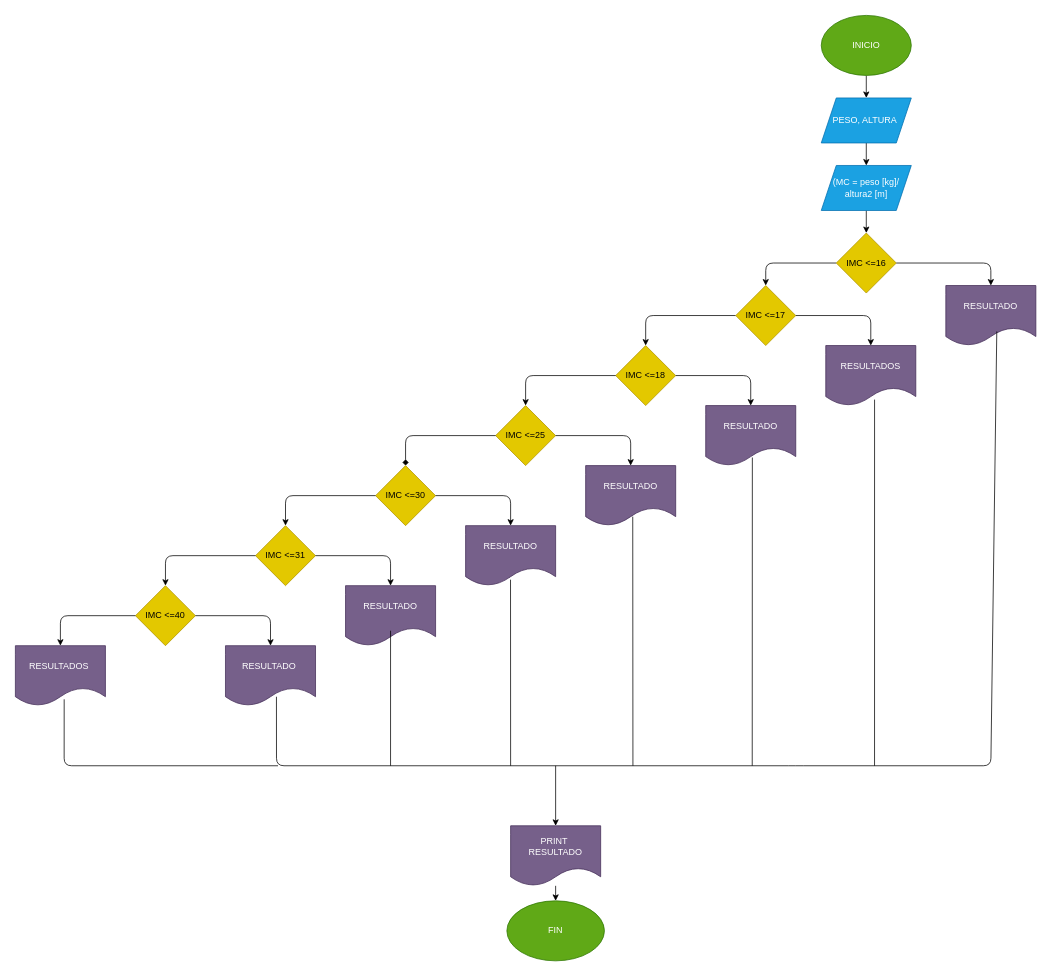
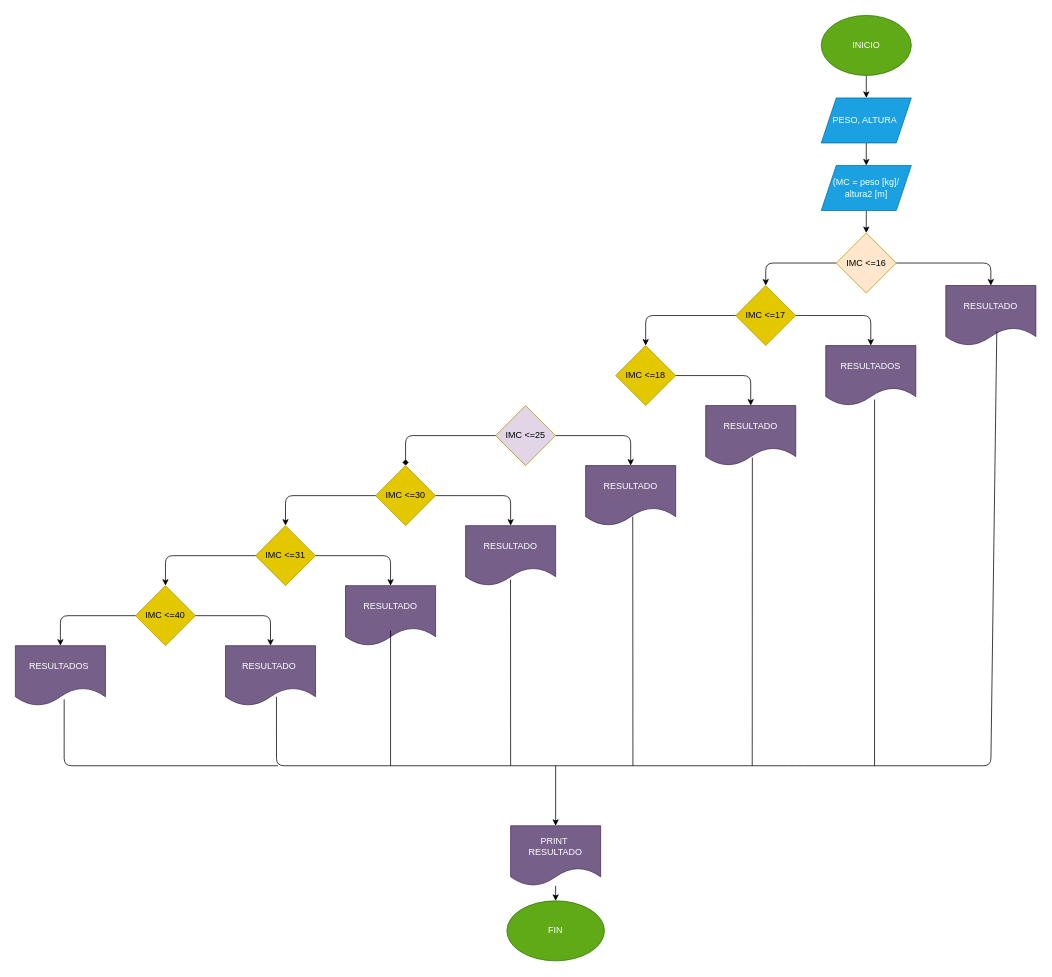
(866, 263) -> (866, 263)
(561, 375) -> none
(525, 435) -> (525, 435)
